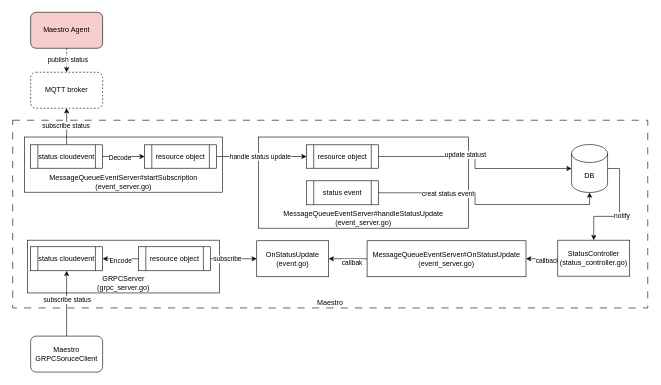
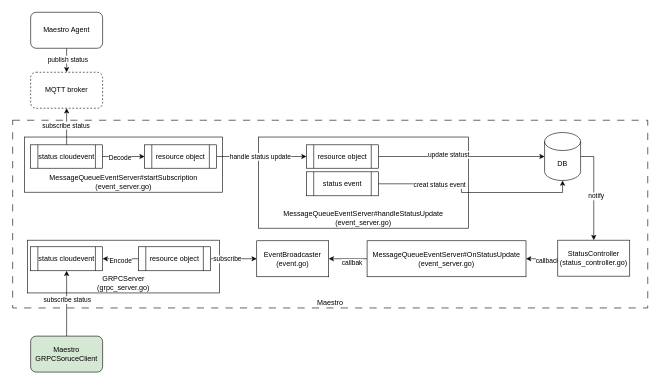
(66, 30) -> (66, 30)
(66, 56) -> (66, 56)
(590, 169) -> (563, 157)
(342, 193) -> (342, 184)
(293, 259) -> (293, 259)
(66, 354) -> (66, 354)
